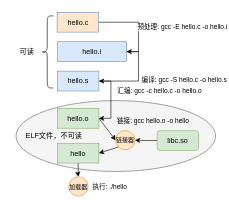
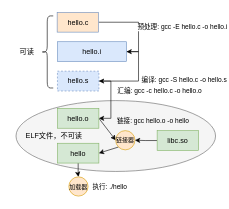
(78, 81) -> (78, 81)
(178, 140) -> (178, 140)
